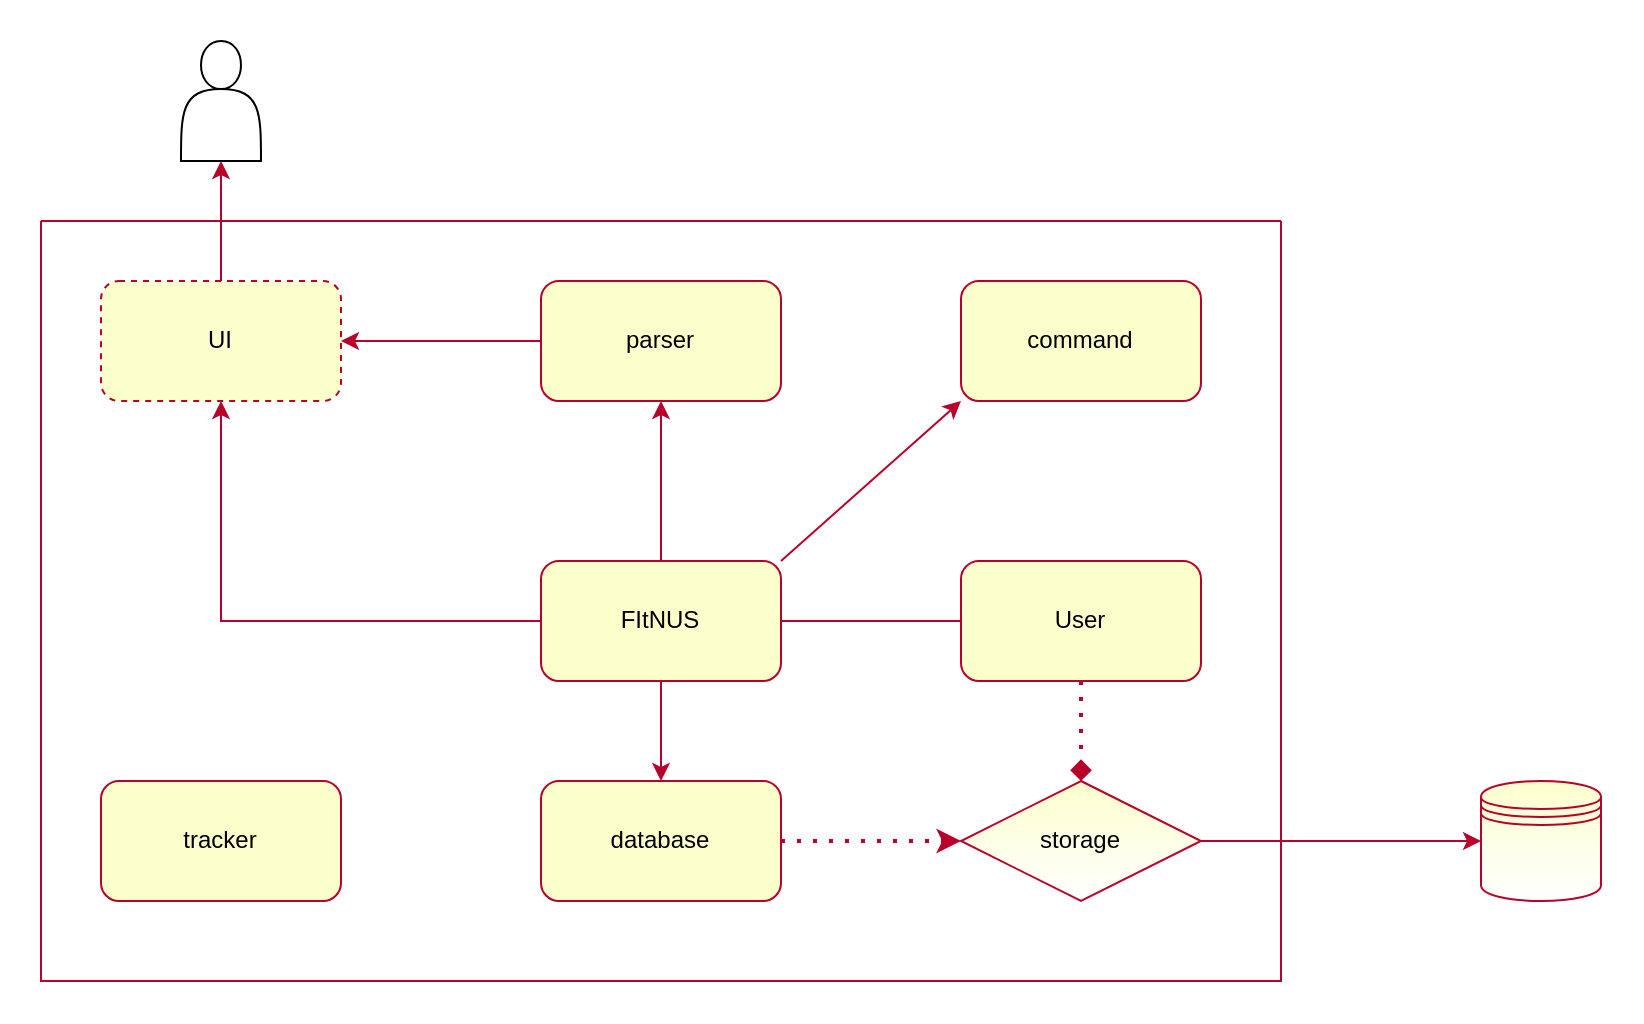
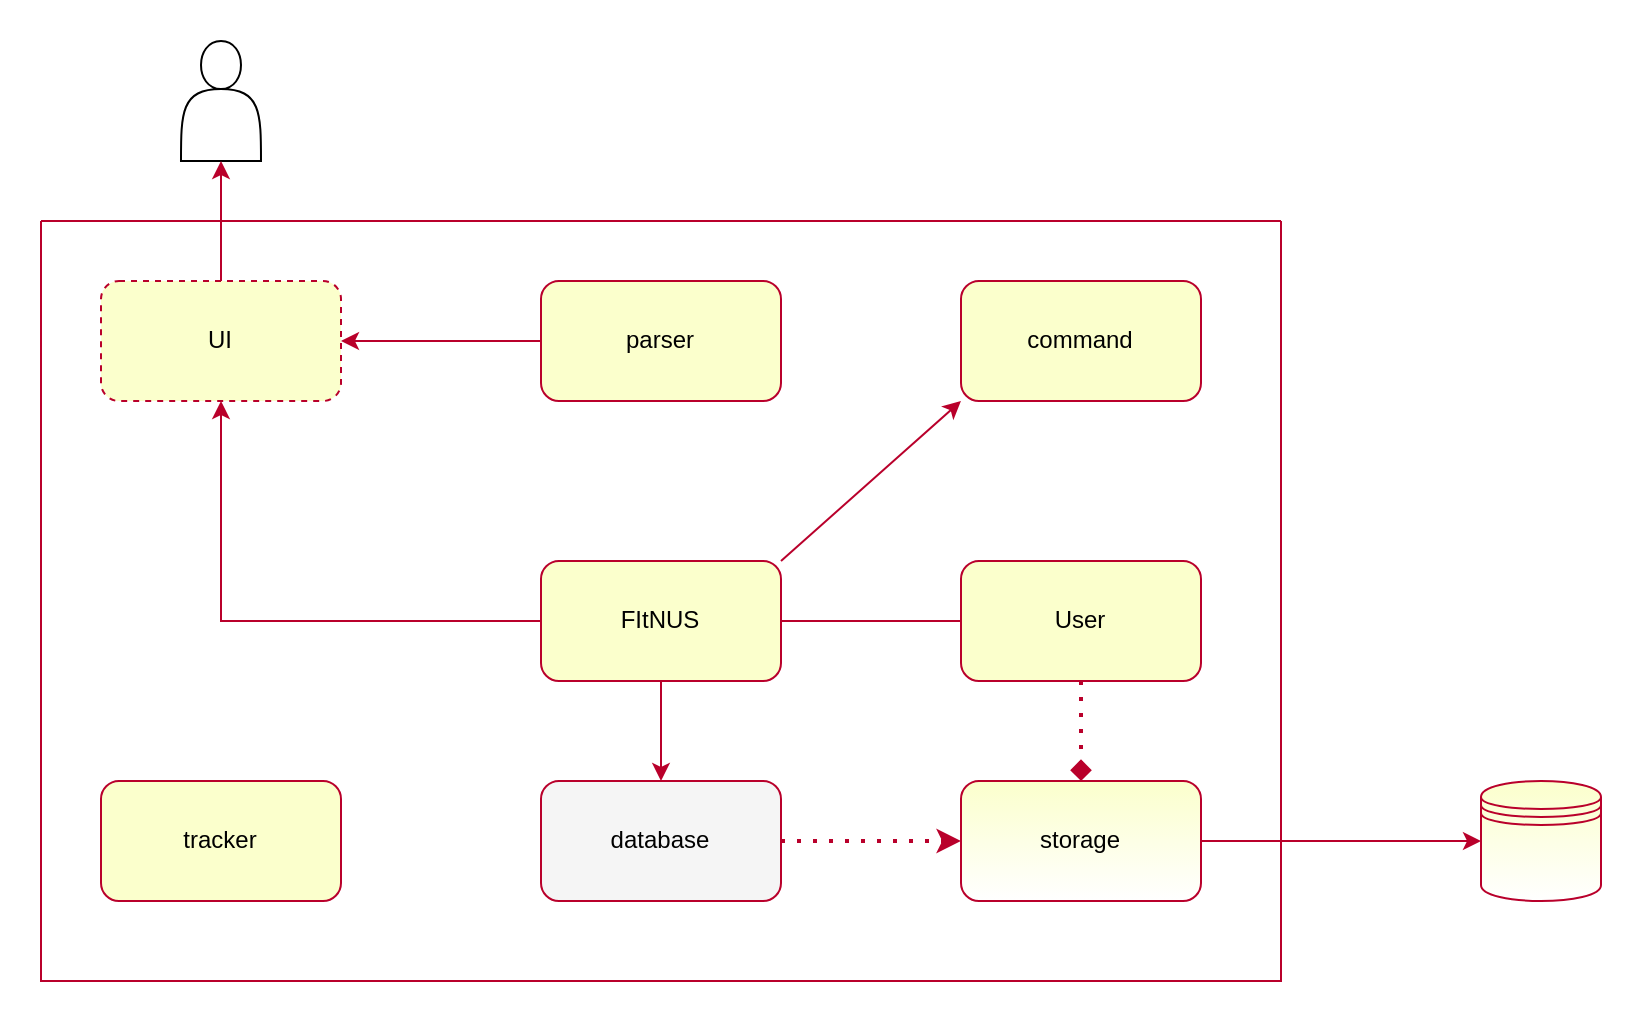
(661, 488) -> none
(661, 841) -> (661, 841)
(1081, 841) -> (1081, 841)
